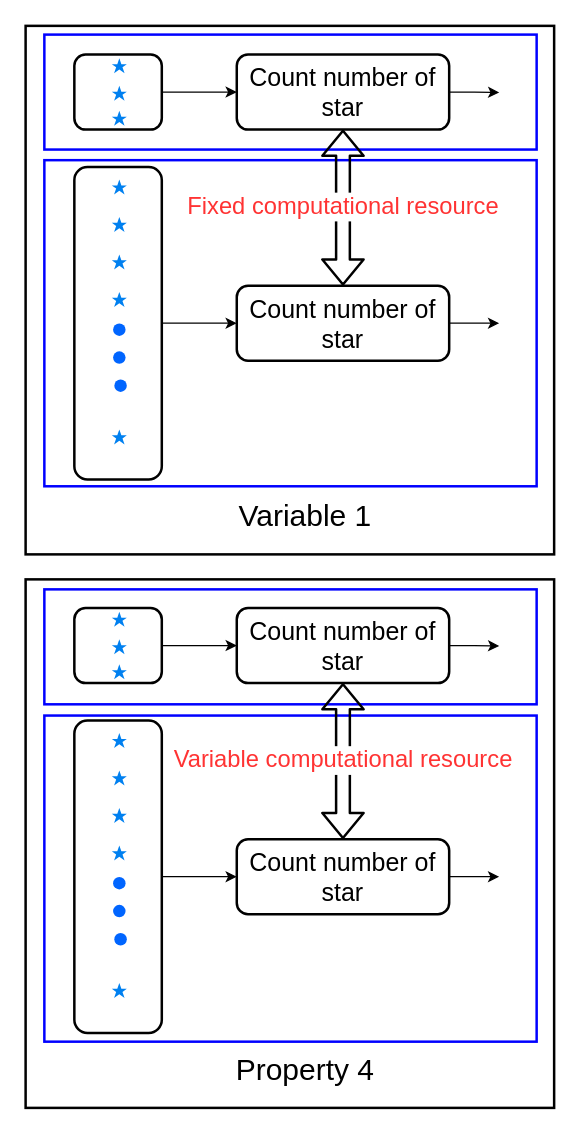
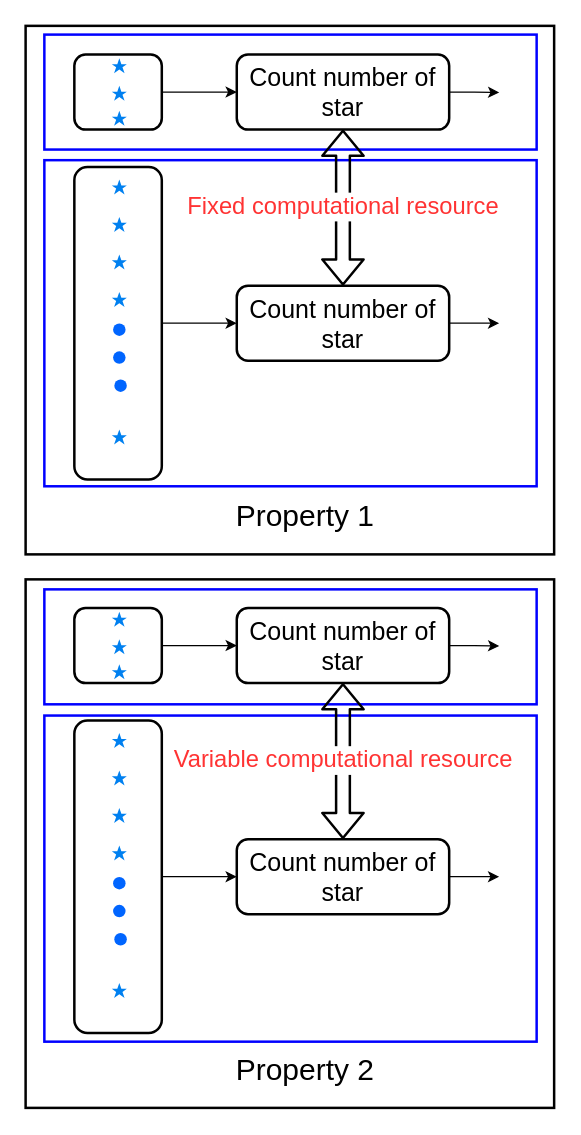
(306, 517) -> (306, 517)
(306, 1071) -> (306, 1071)
